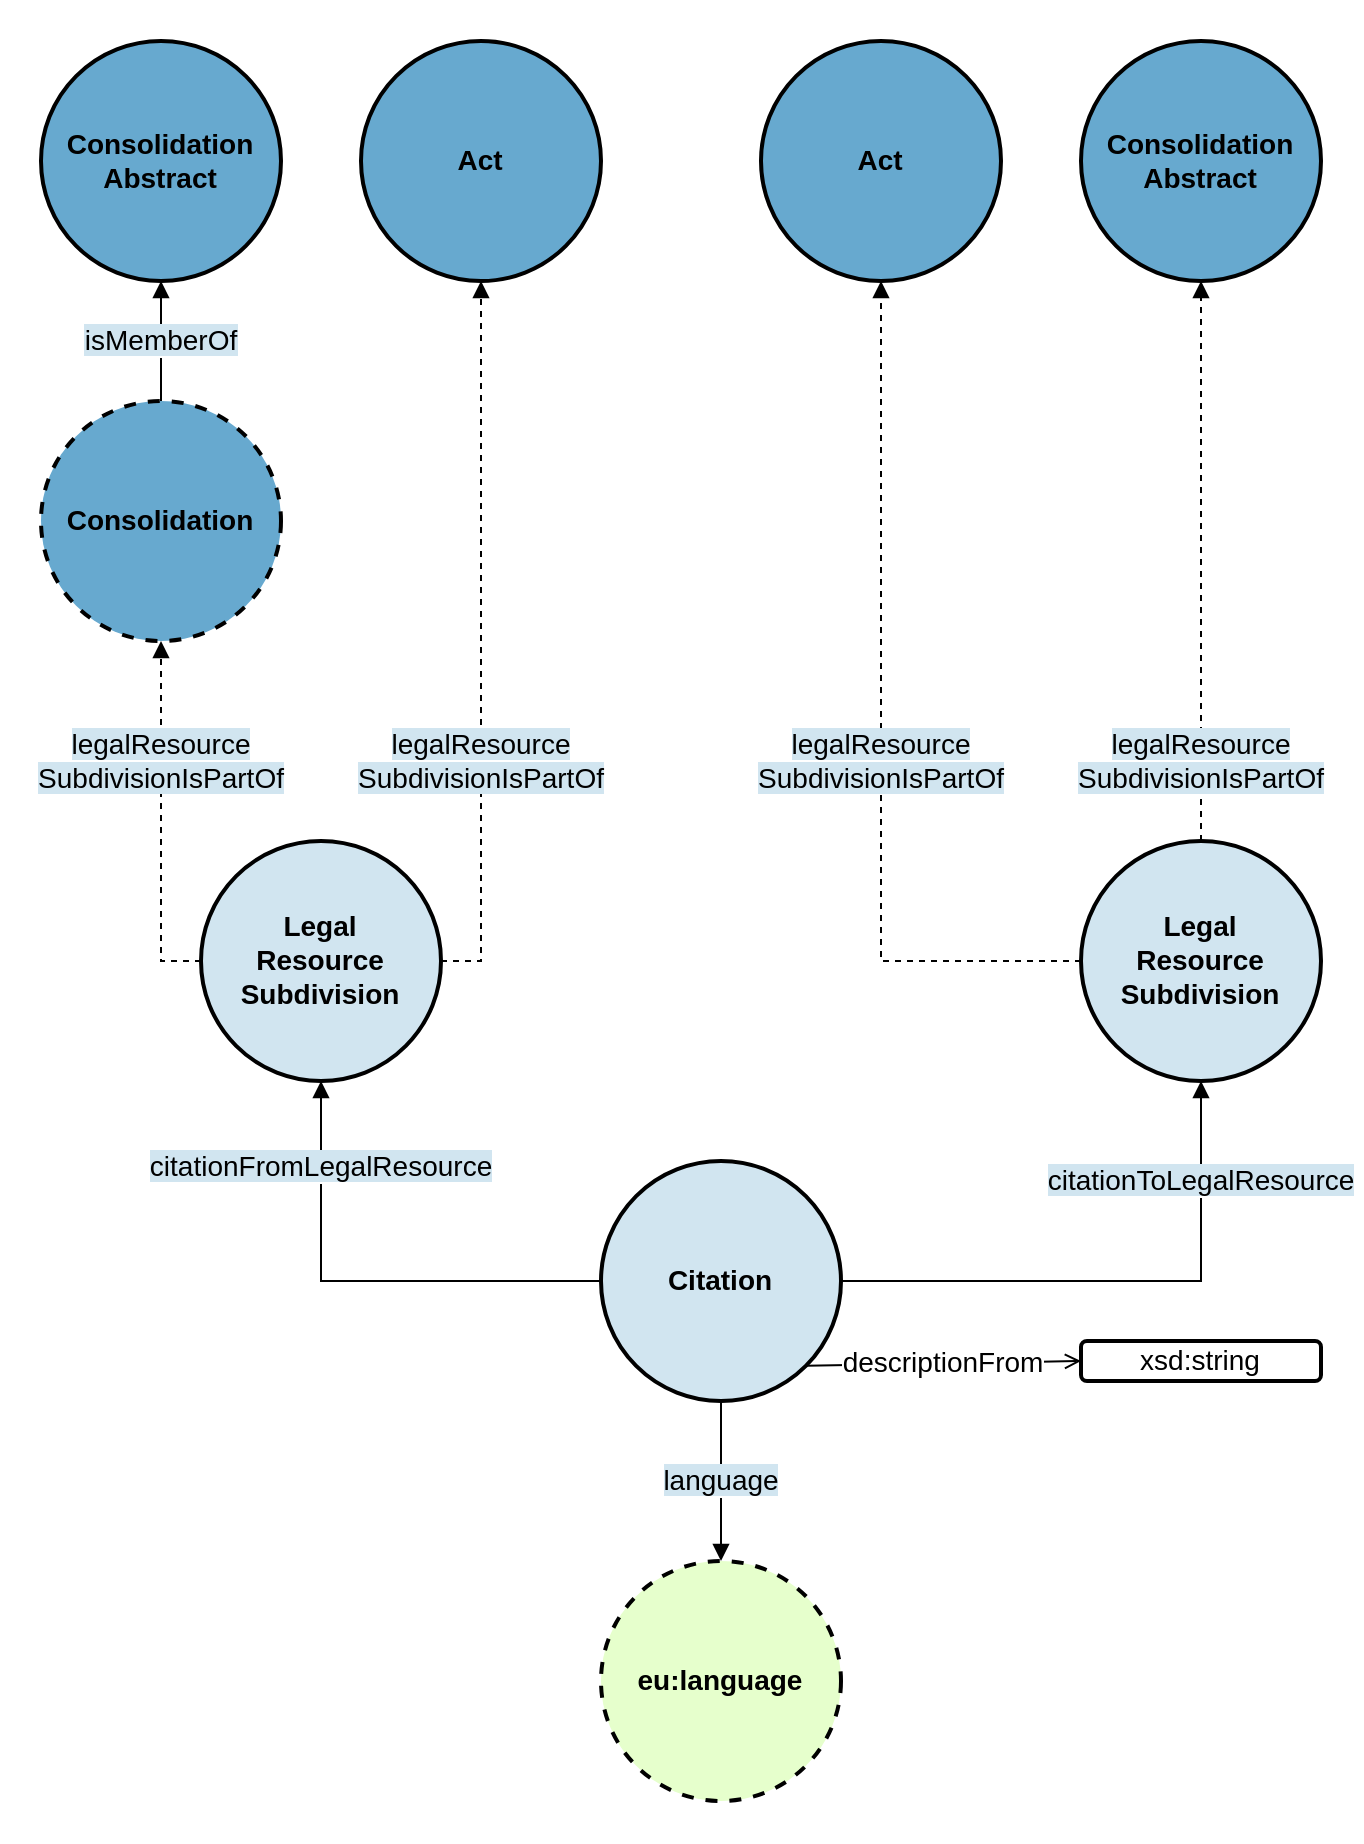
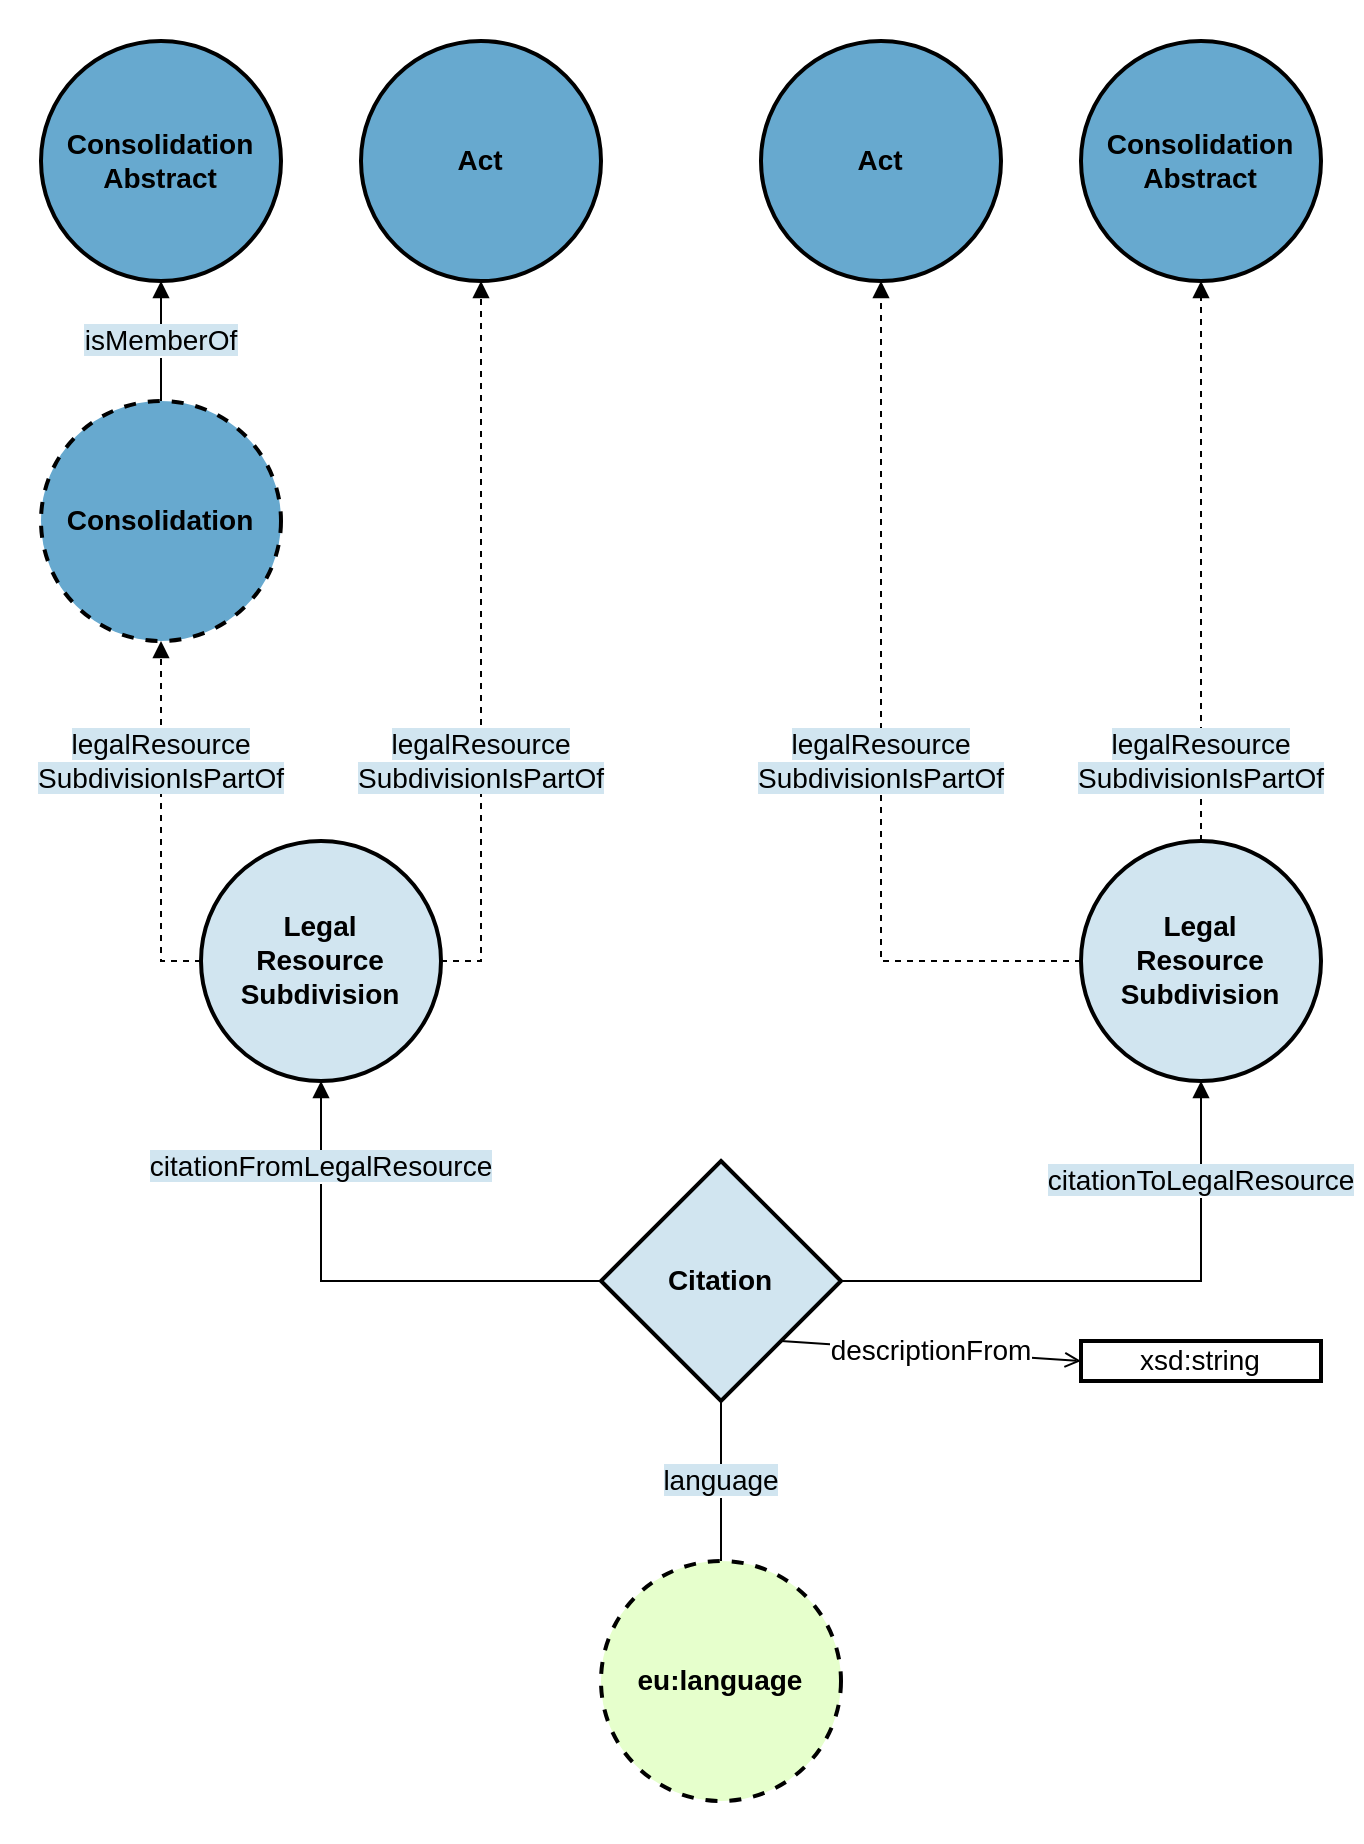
(721, 1281) -> (721, 1281)
(1201, 1361) -> (1201, 1361)
(721, 1543) -> (721, 1551)
